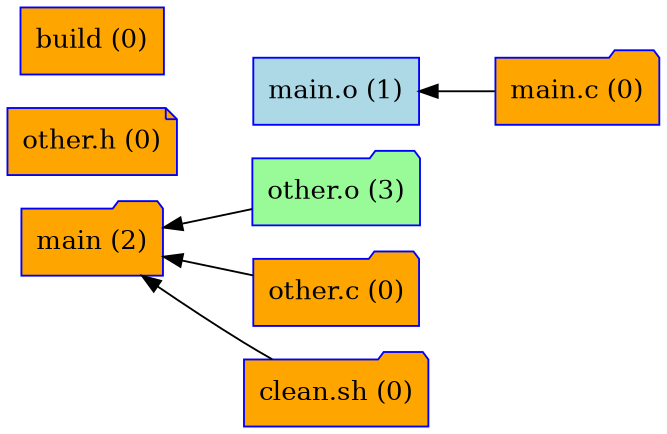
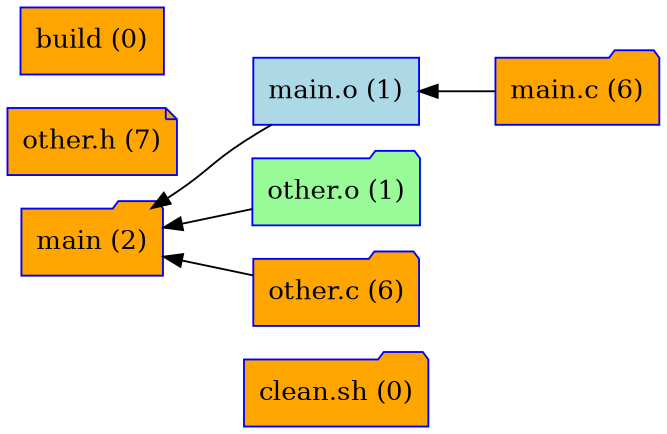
(577, 91) -> (577, 91)
(92, 142) -> (92, 142)
(336, 192) -> (336, 192)
(336, 292) -> (336, 292)
(214, 324) -> (218, 160)
